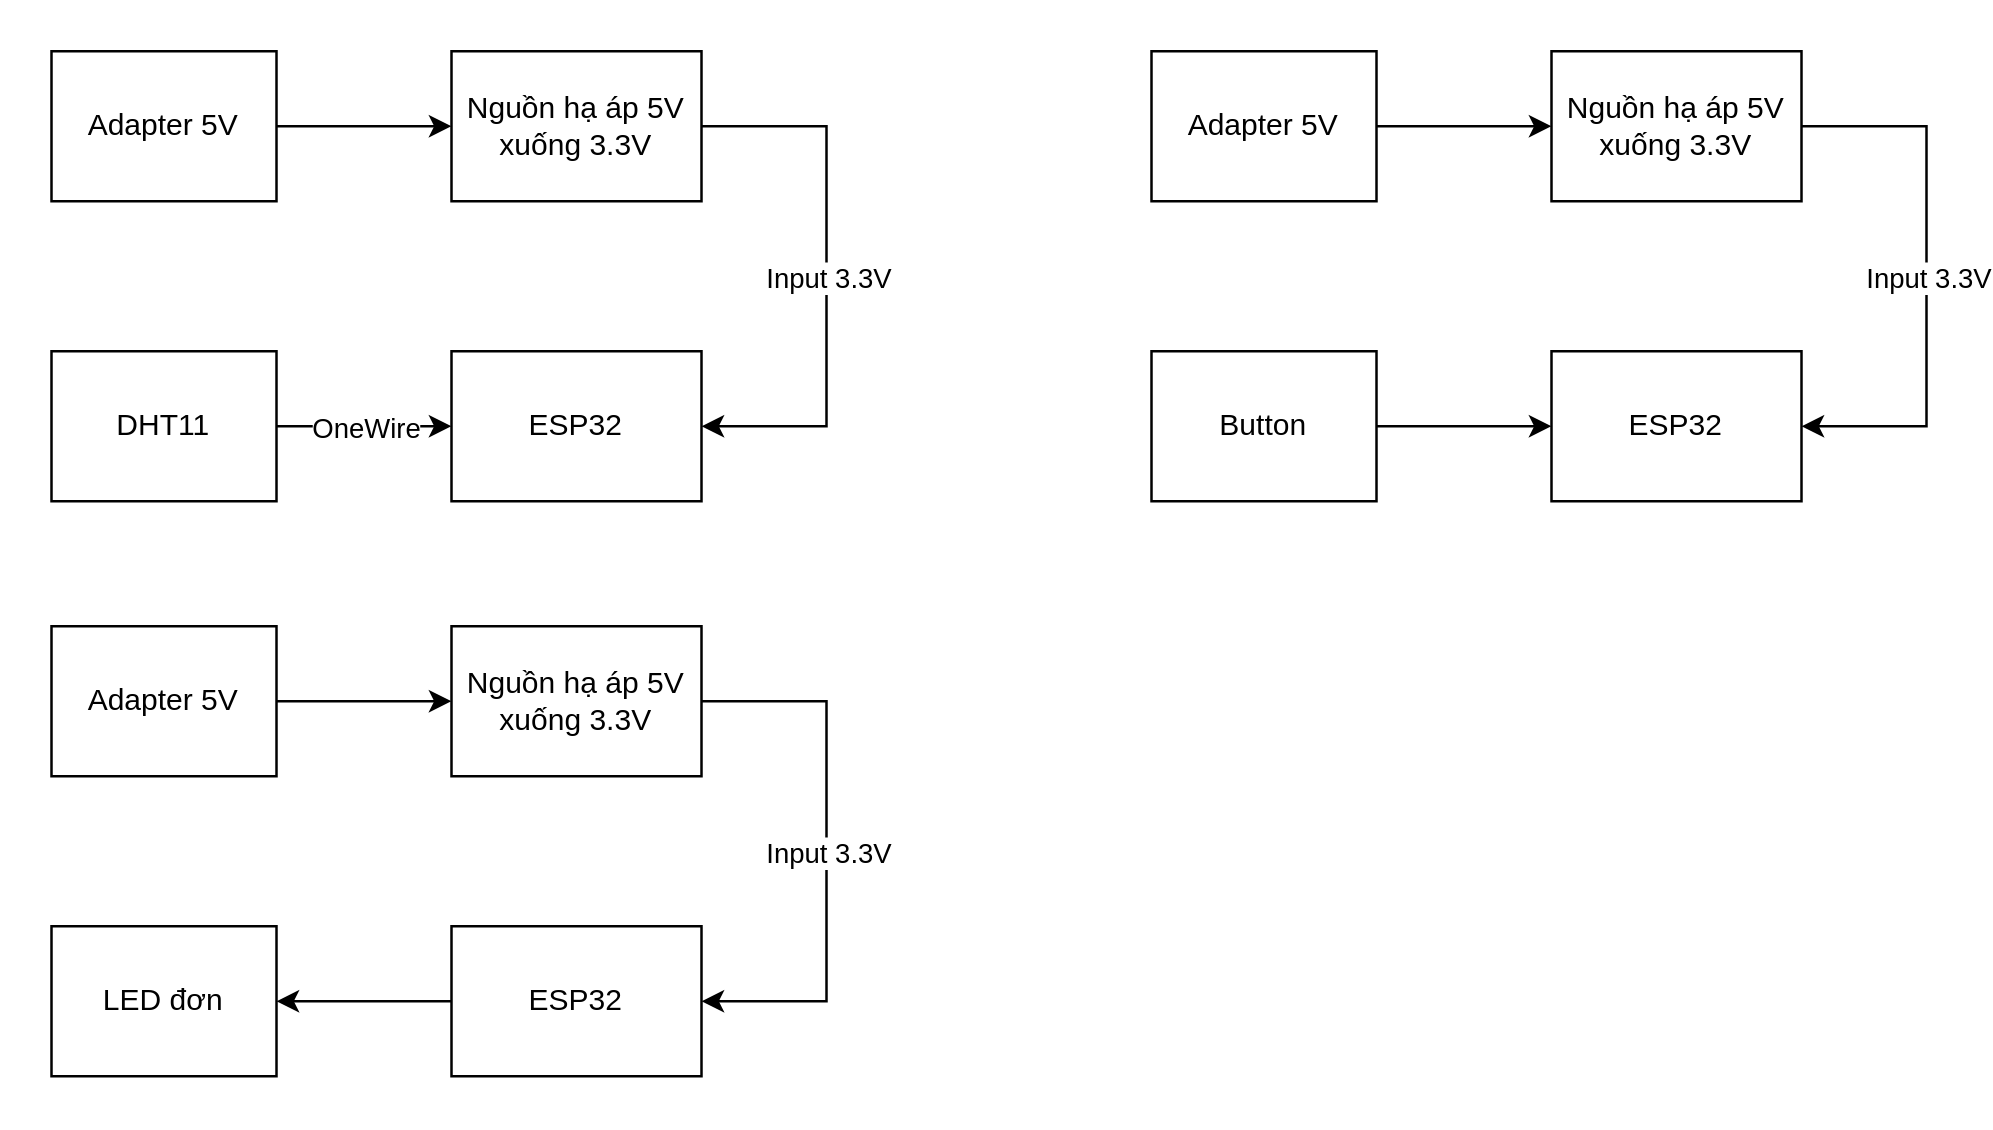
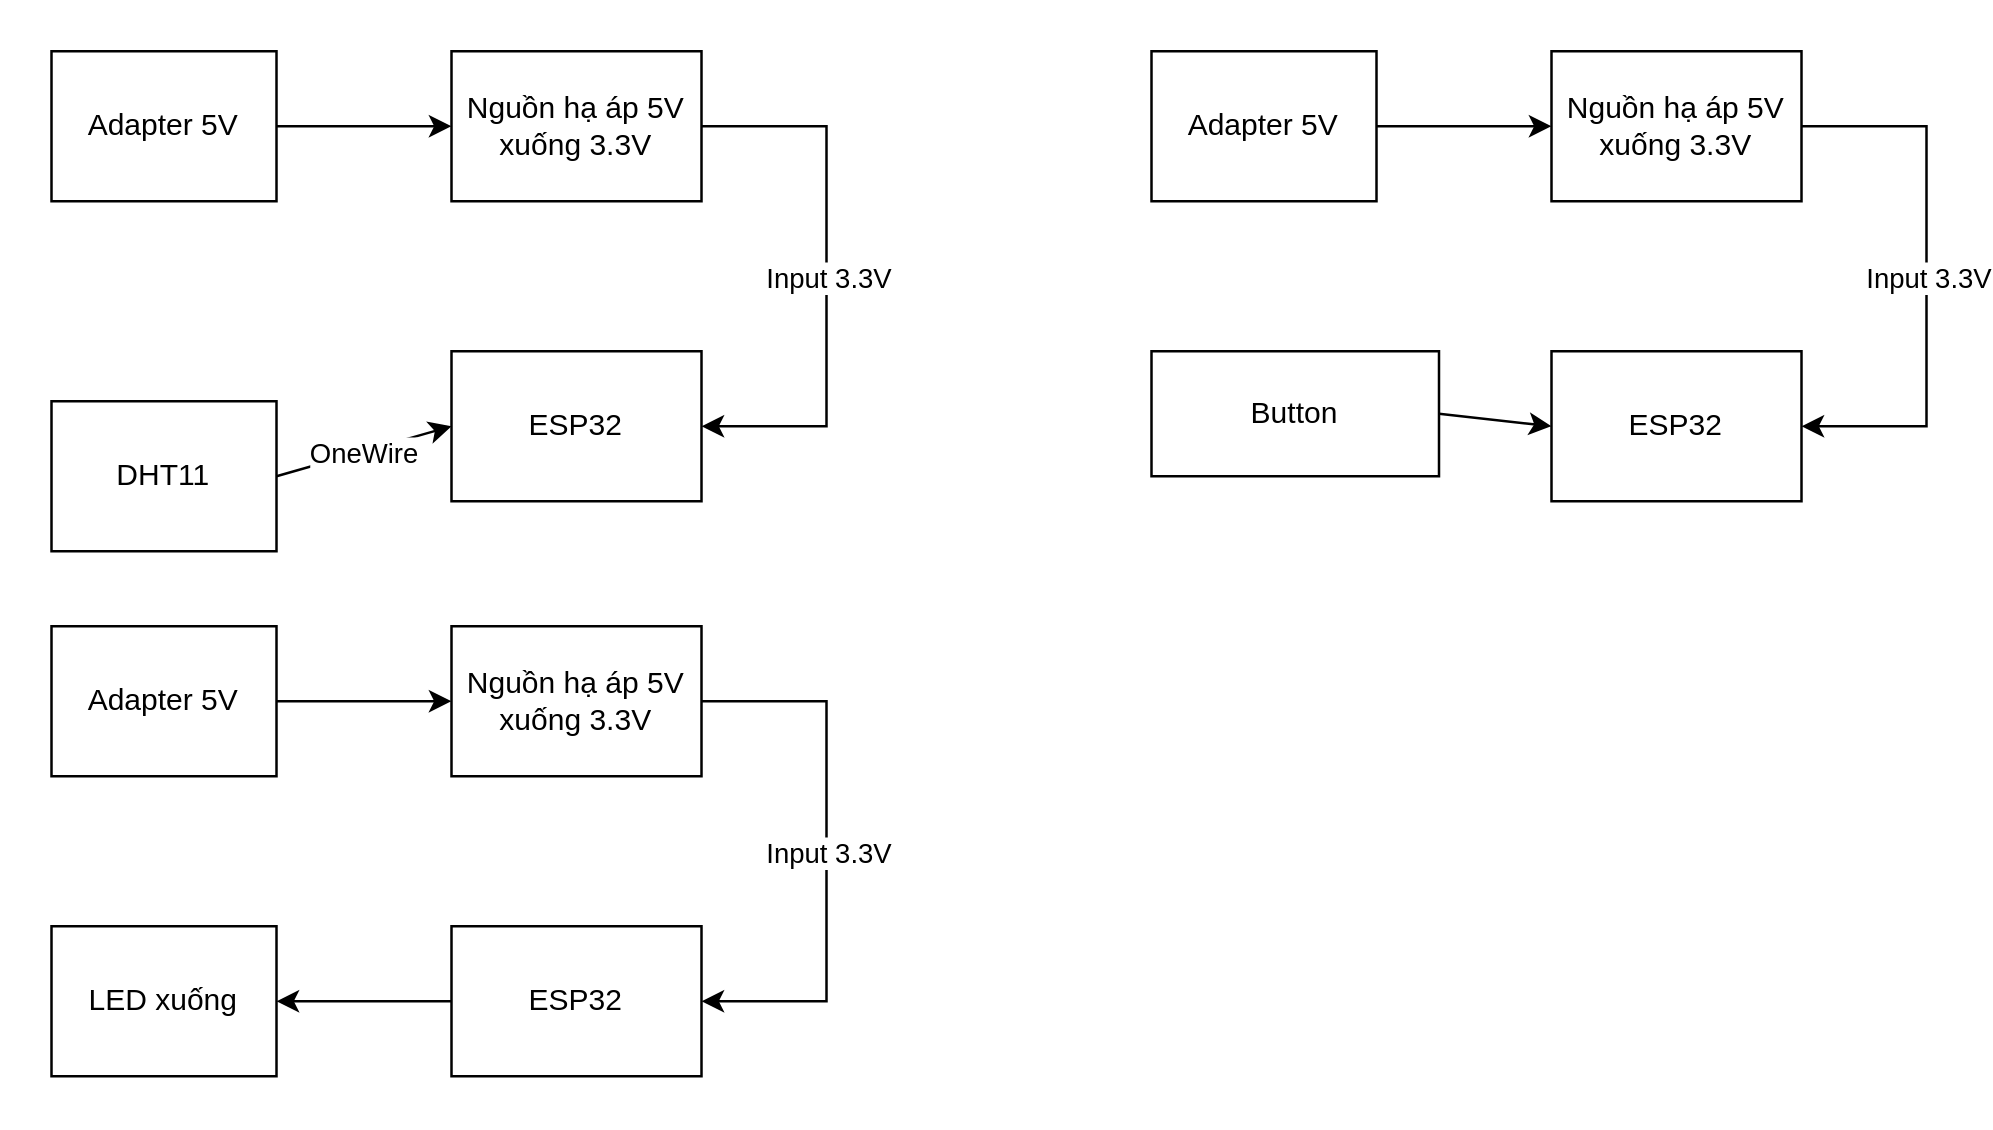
(164, 426) -> (164, 476)
(1264, 426) -> (1295, 414)
(164, 1001) -> (164, 1001)
